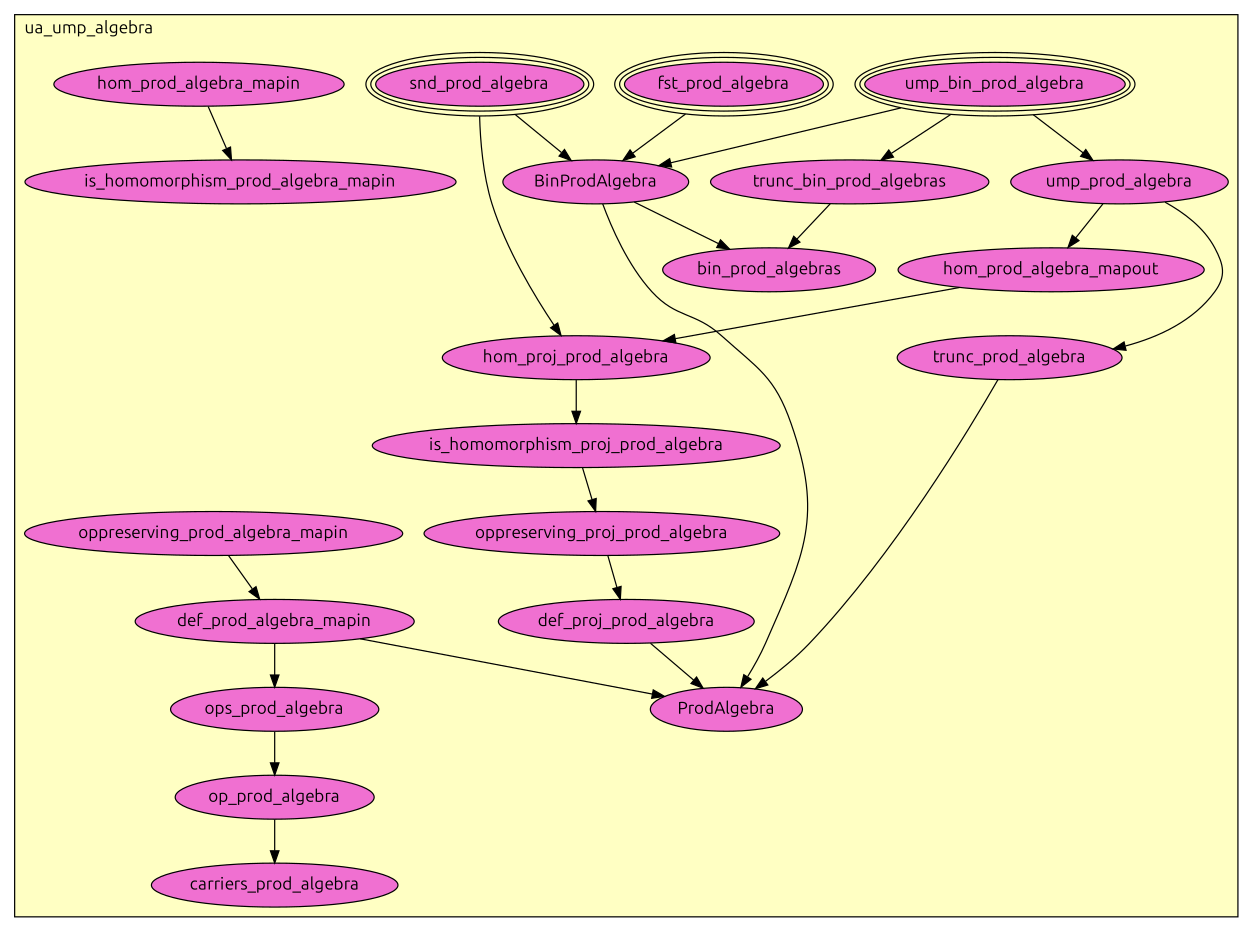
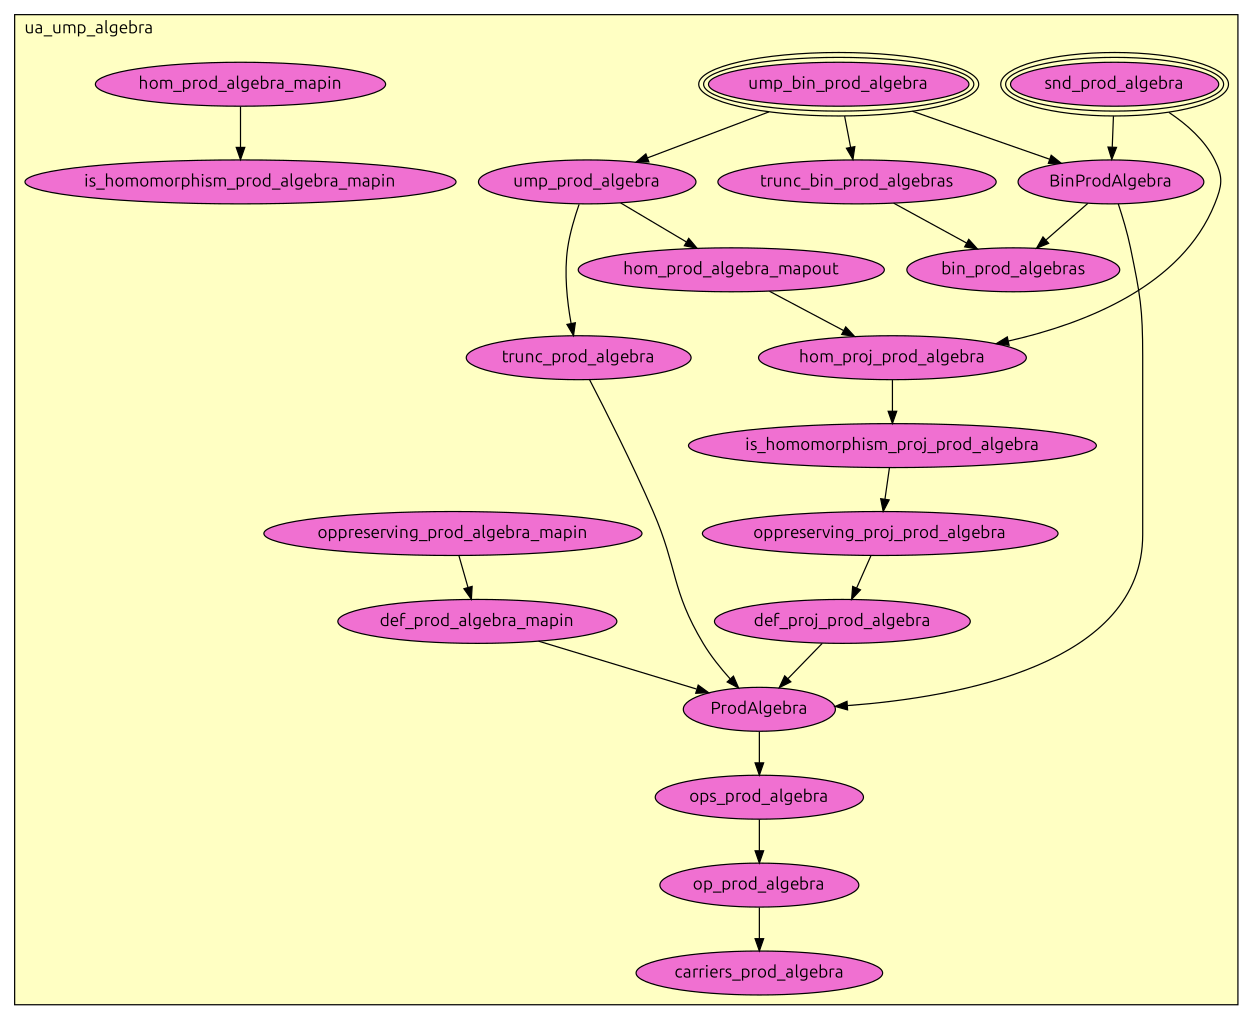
(724, 84) -> none
(275, 659) -> (759, 747)
